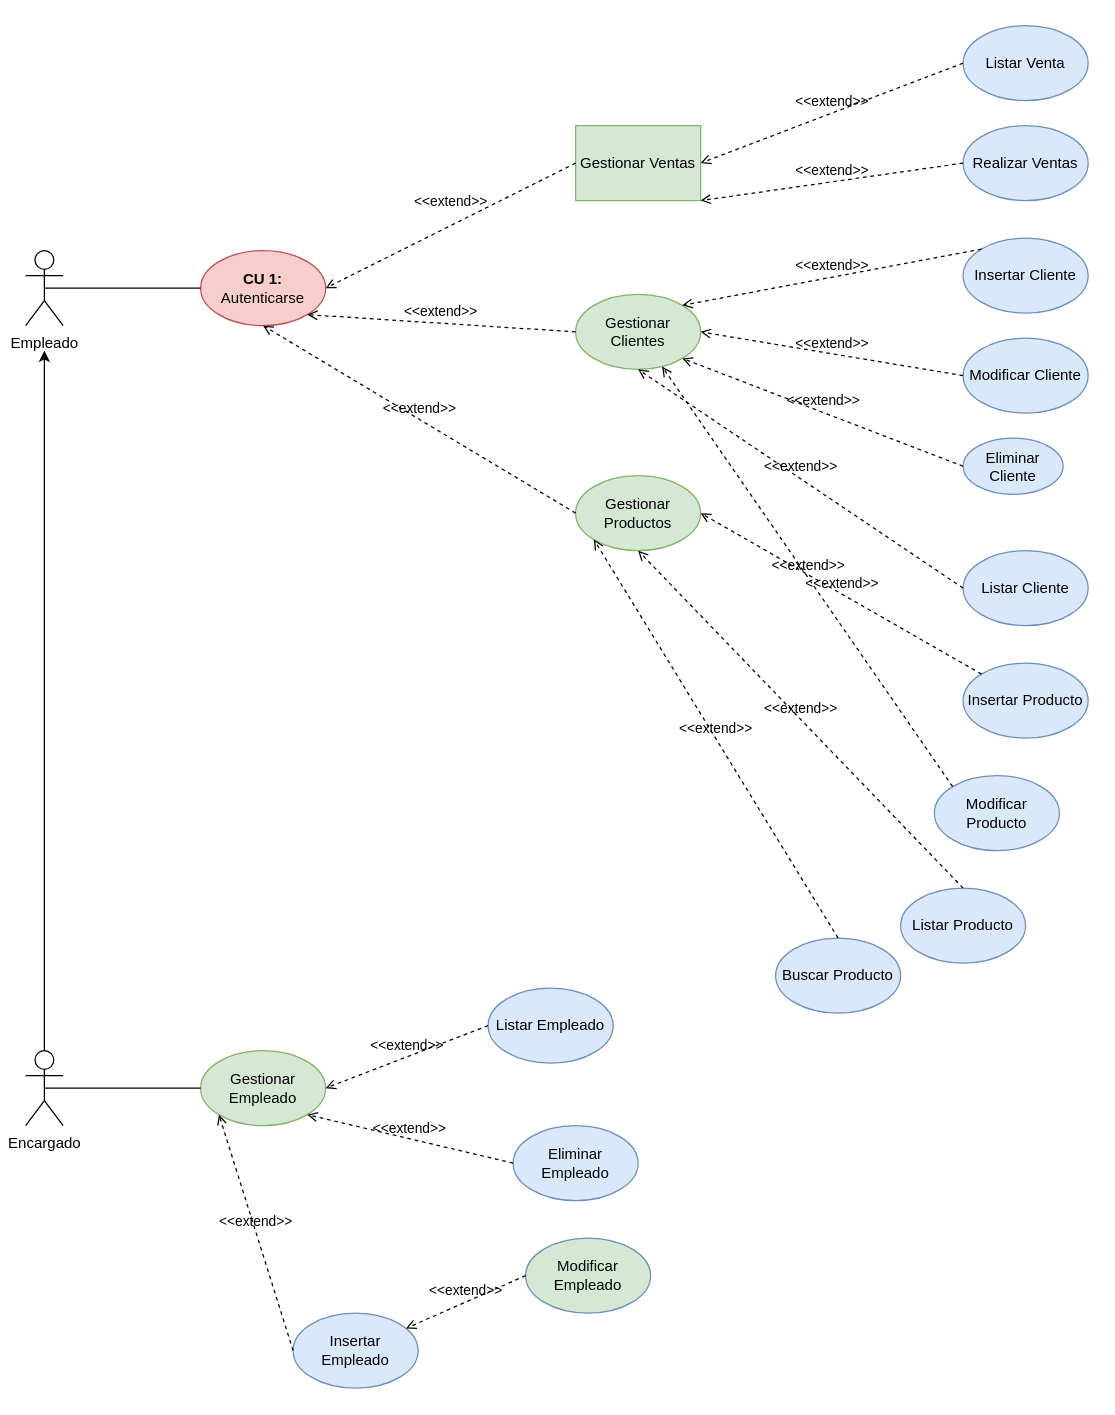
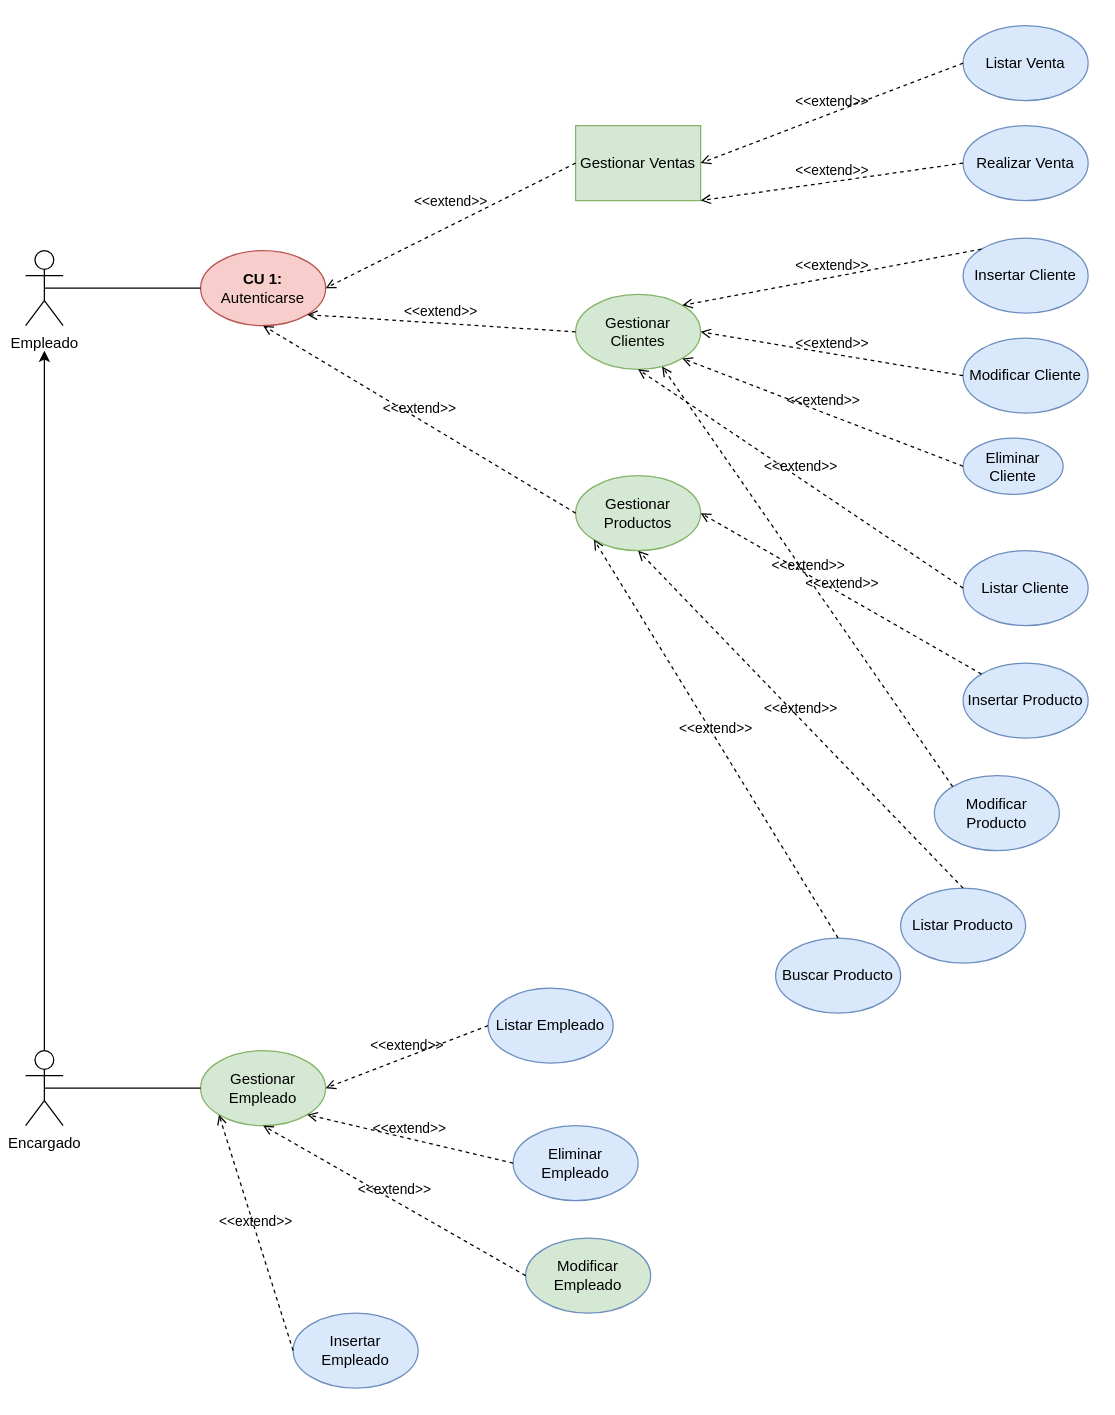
(1026, 163) -> (1026, 163)
(468, 1301) -> (396, 1202)
